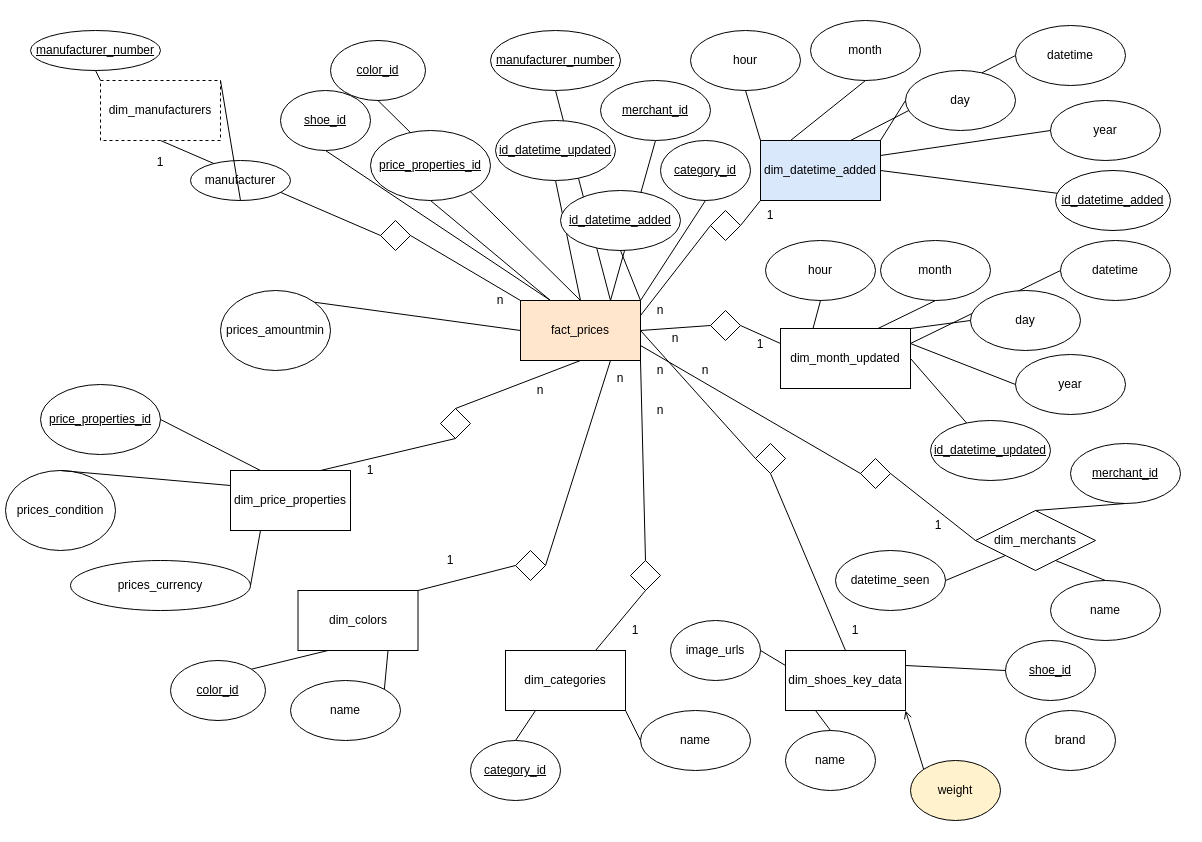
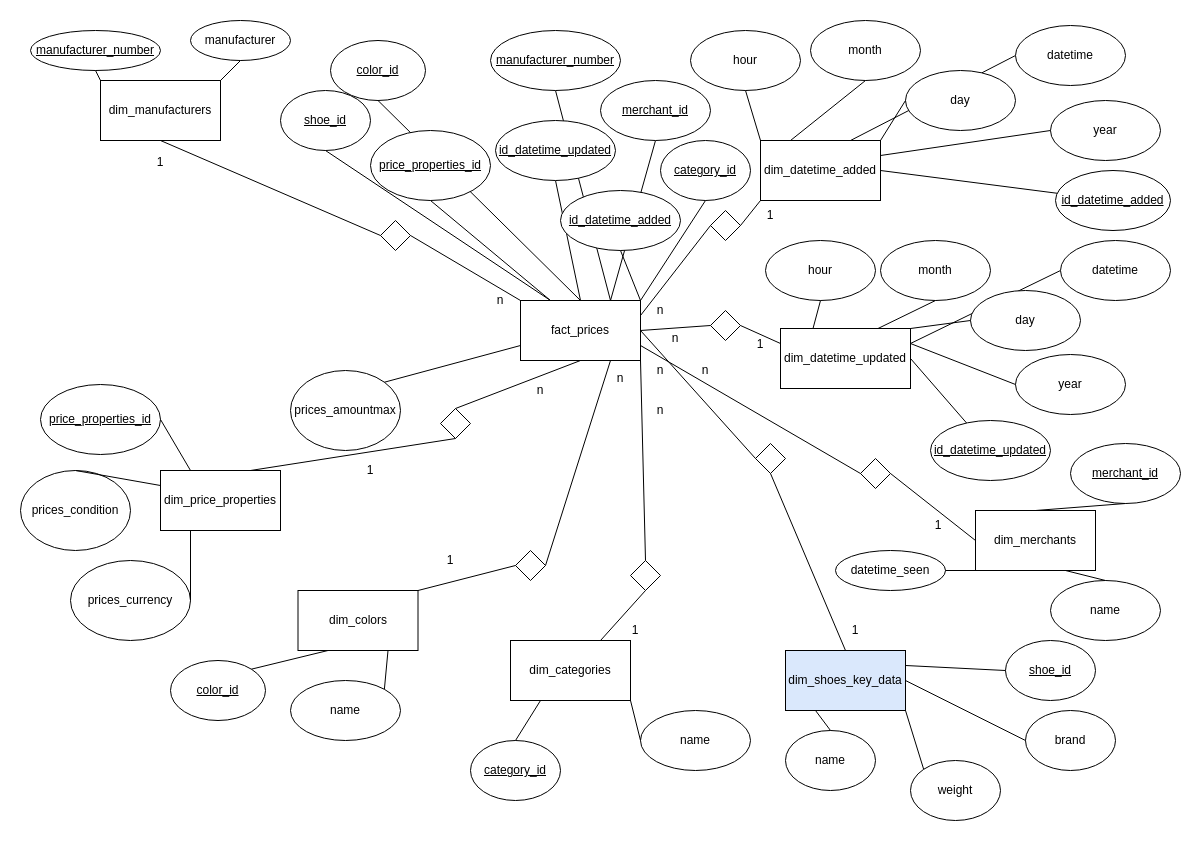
(161, 111) -> (161, 111)
(821, 171) -> (821, 171)
(241, 181) -> (241, 41)
(417, 316) -> none
(276, 331) -> none
(581, 331) -> (581, 331)
(846, 359) -> (846, 359)
none -> (452, 364)
none -> (346, 411)
(291, 501) -> (221, 501)
(61, 511) -> (76, 511)
(1036, 541) -> (1036, 541)
(891, 581) -> (891, 571)
(161, 586) -> (131, 601)
(716, 651) -> none
(773, 658) -> none
(566, 681) -> (571, 671)
(846, 681) -> (846, 681)
none -> (966, 711)
(907, 716) -> (907, 715)
(956, 791) -> (956, 791)
